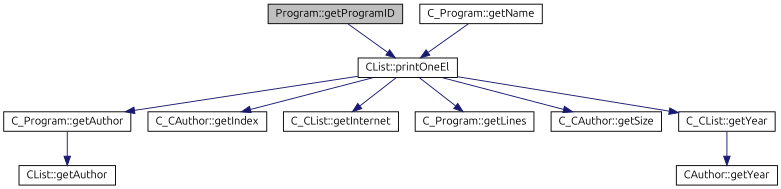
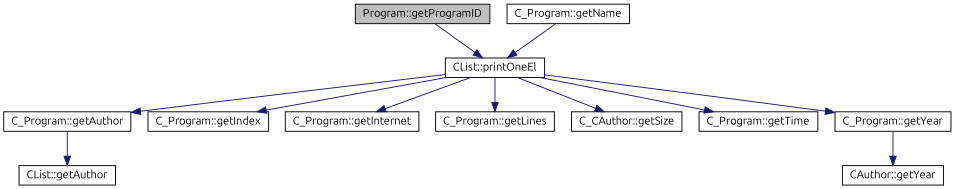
(207, 122) -> (208, 122)
(341, 122) -> (352, 122)
(727, 122) -> (893, 122)
none -> (758, 122)
